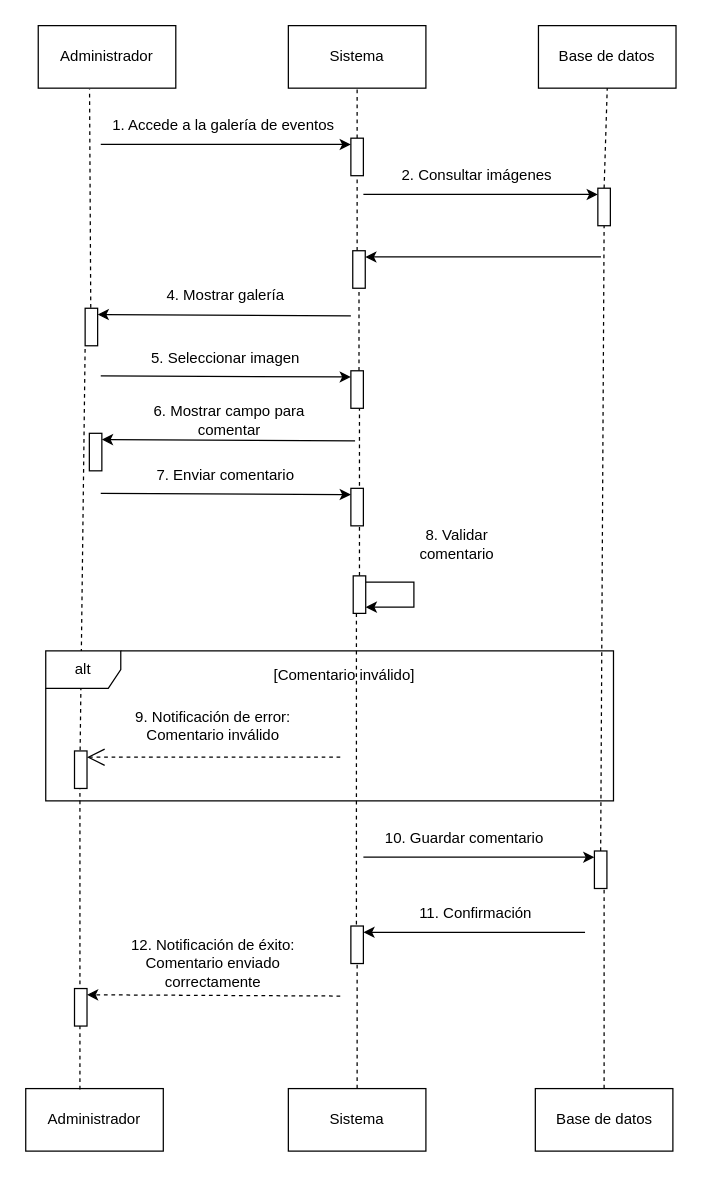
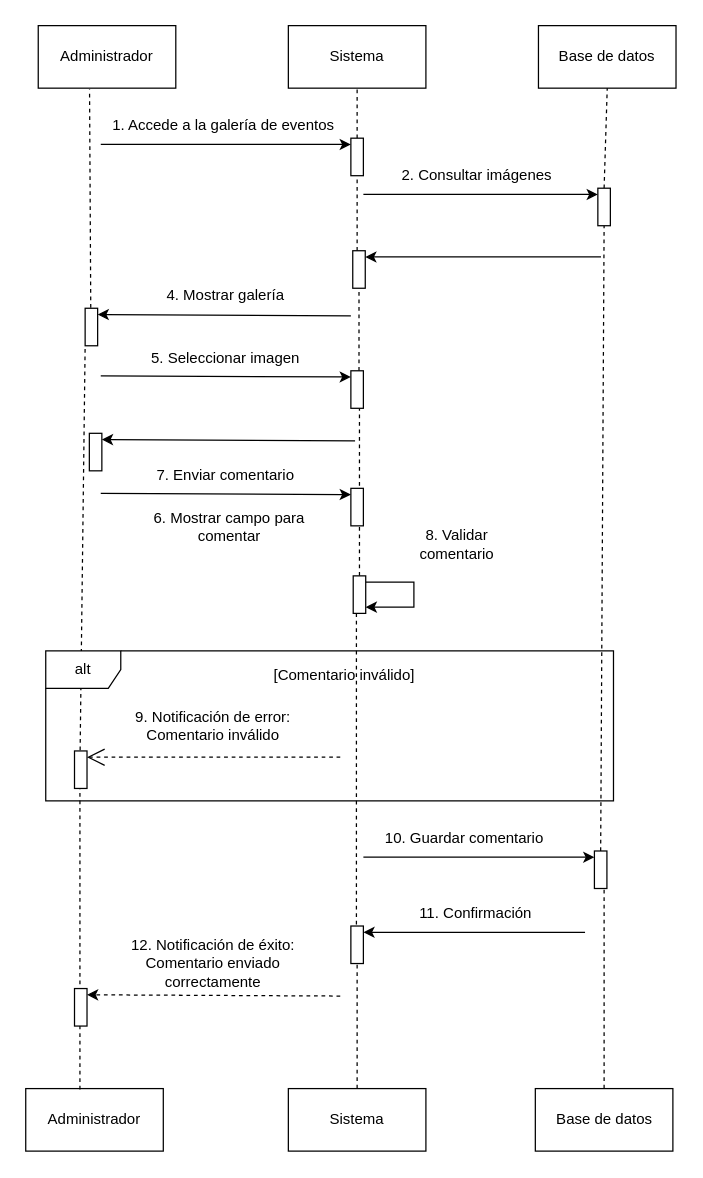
(230, 421) -> (230, 527)
